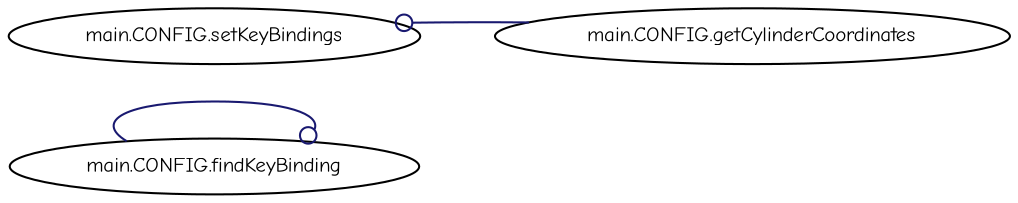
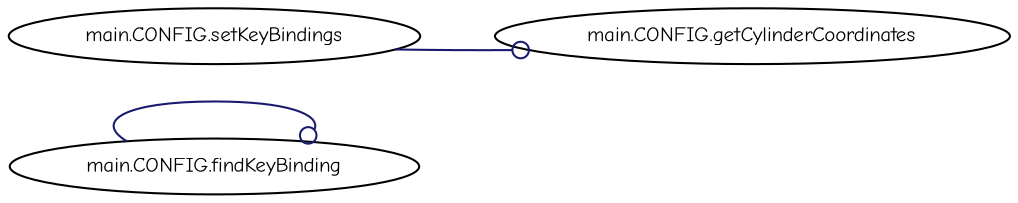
(471, 22) -> (454, 50)
